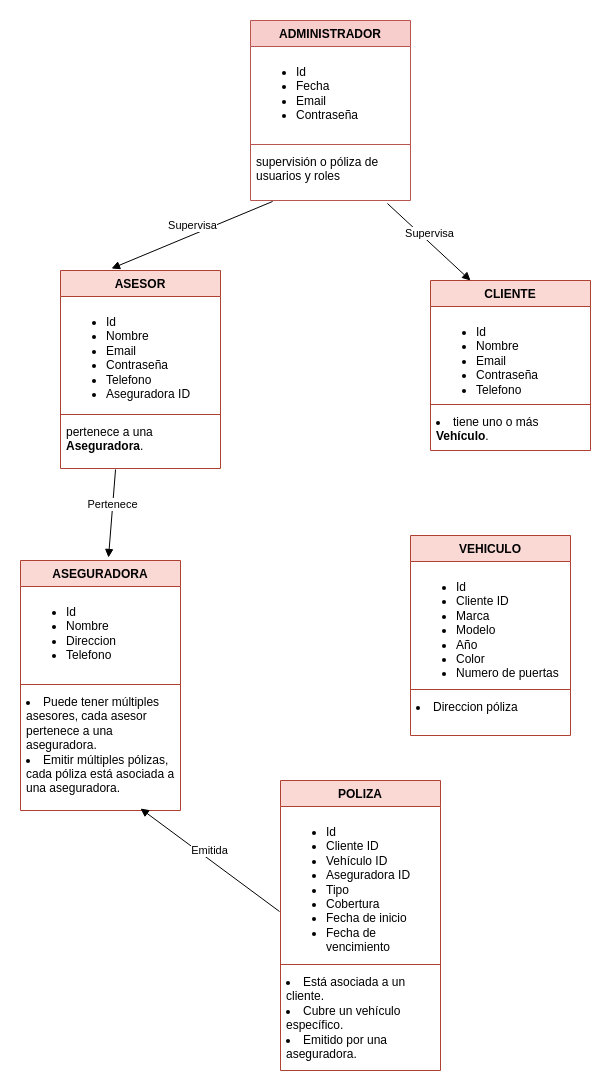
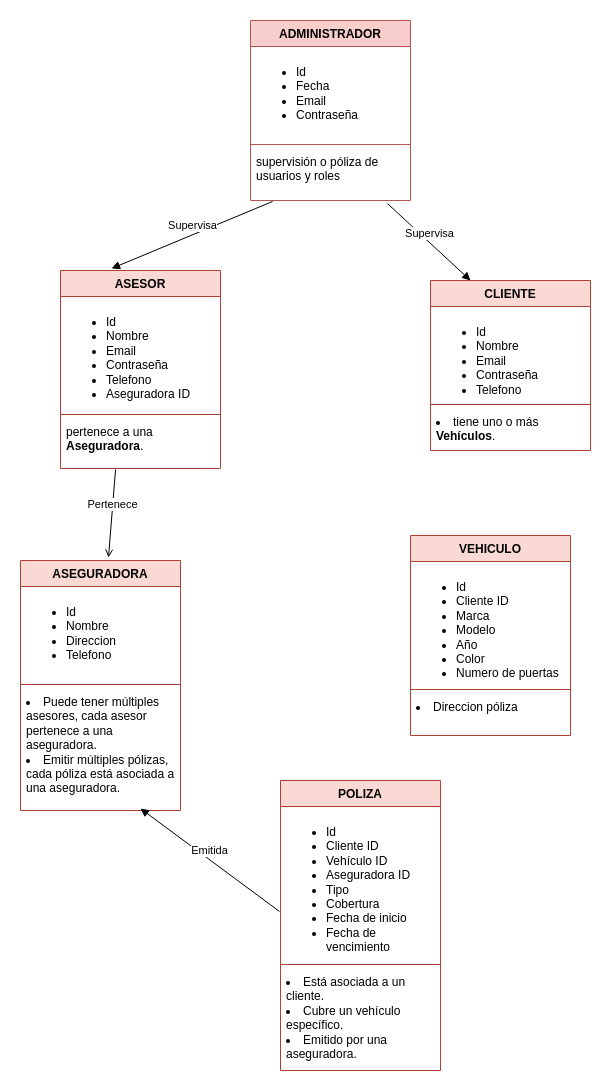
(510, 423) -> (512, 430)
(109, 548) -> (109, 551)
